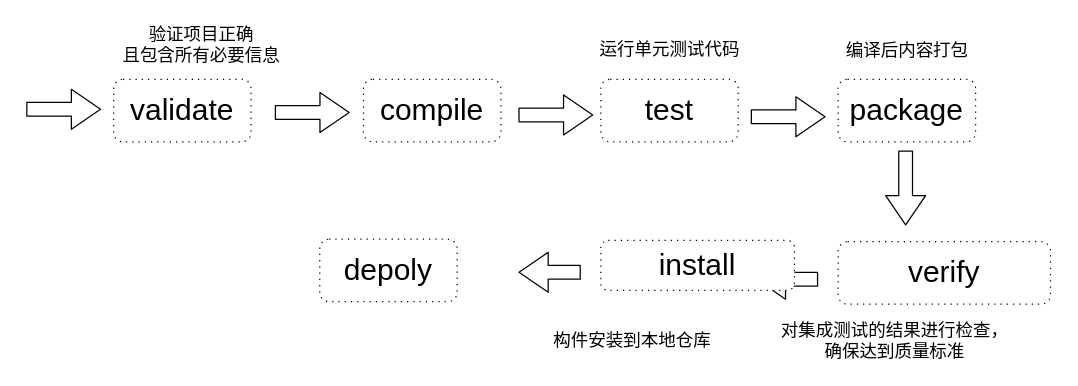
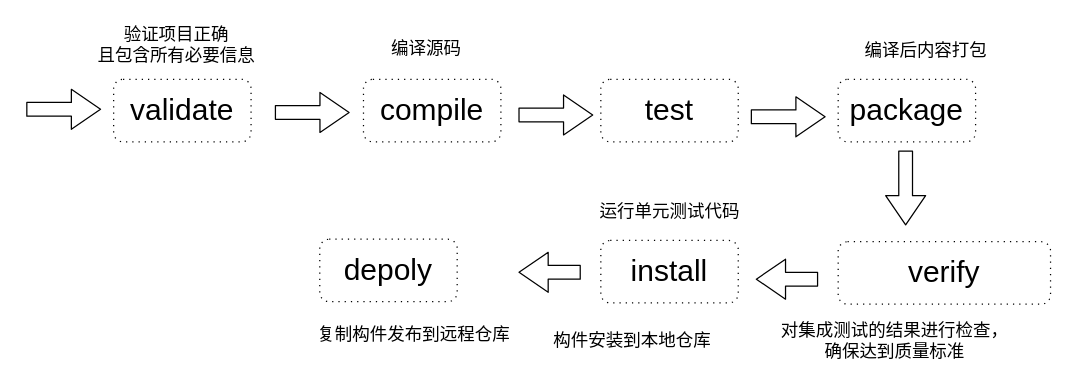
(201, 44) -> (176, 44)
none -> (426, 48)
(669, 49) -> (669, 212)
(907, 51) -> (926, 51)
(698, 266) -> (669, 272)
none -> (413, 334)
